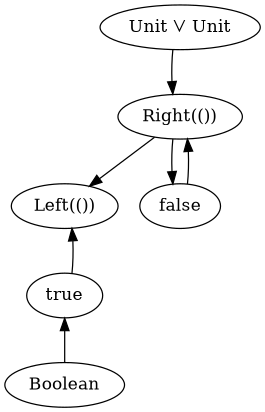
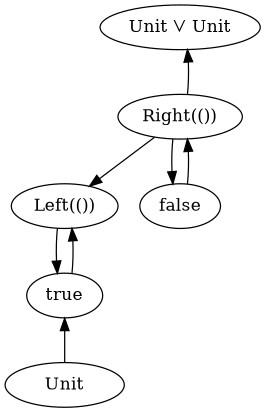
(172, 66) -> (188, 78)
none -> (56, 245)
(65, 385) -> (65, 385)
